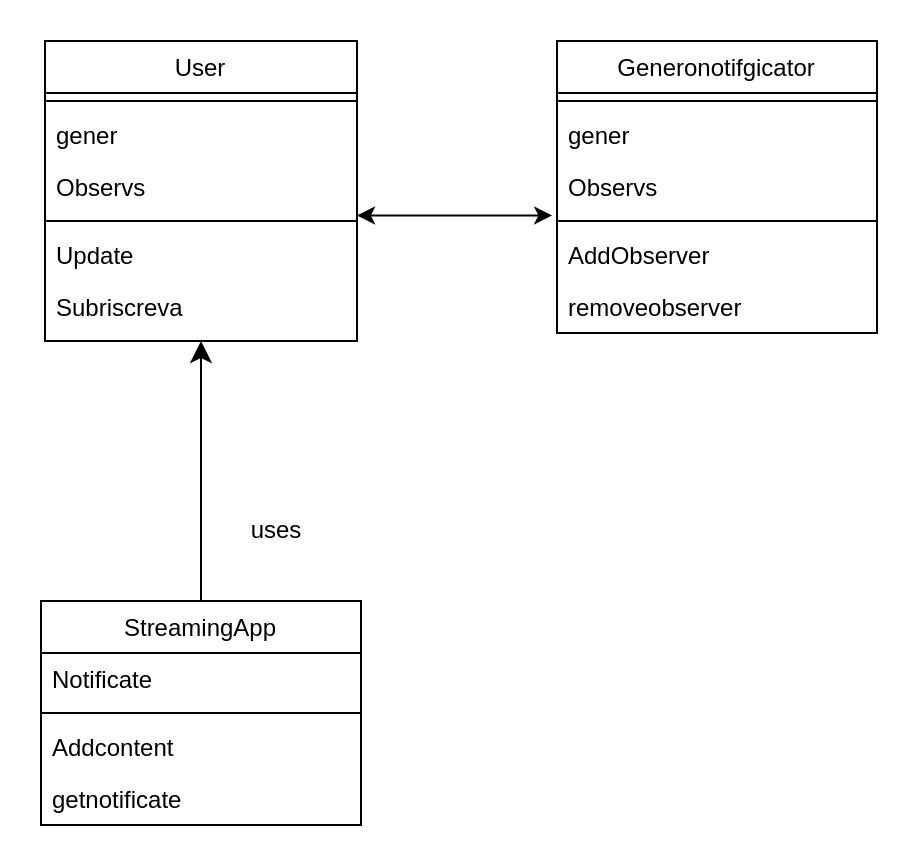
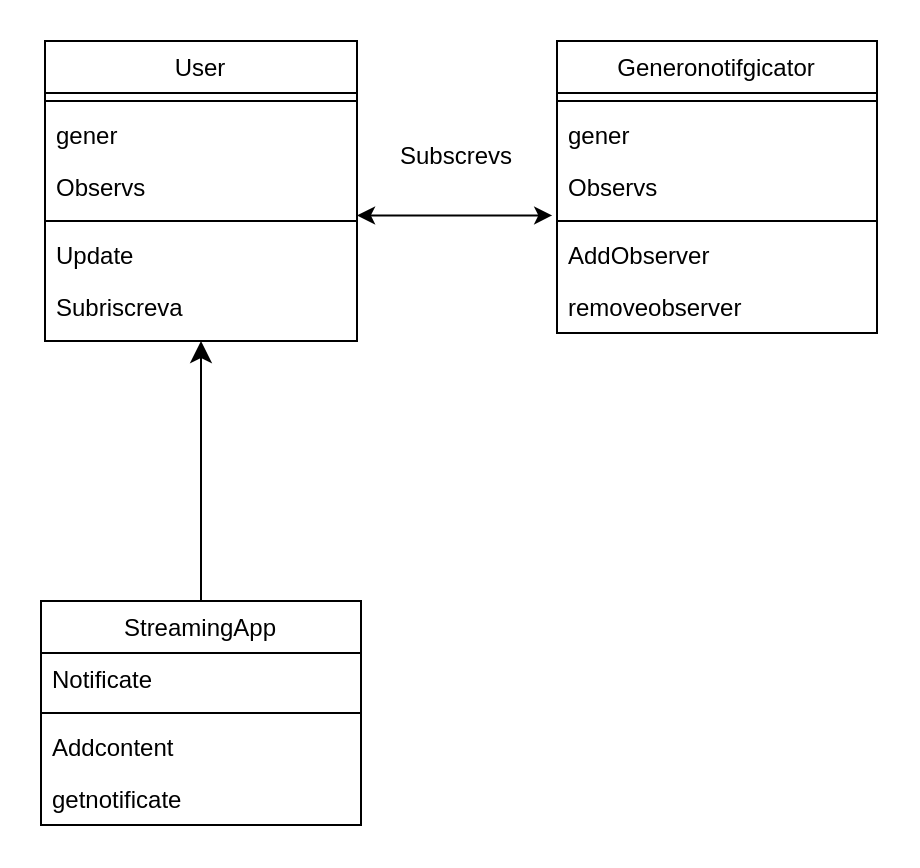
none -> (457, 171)
(277, 531) -> none
